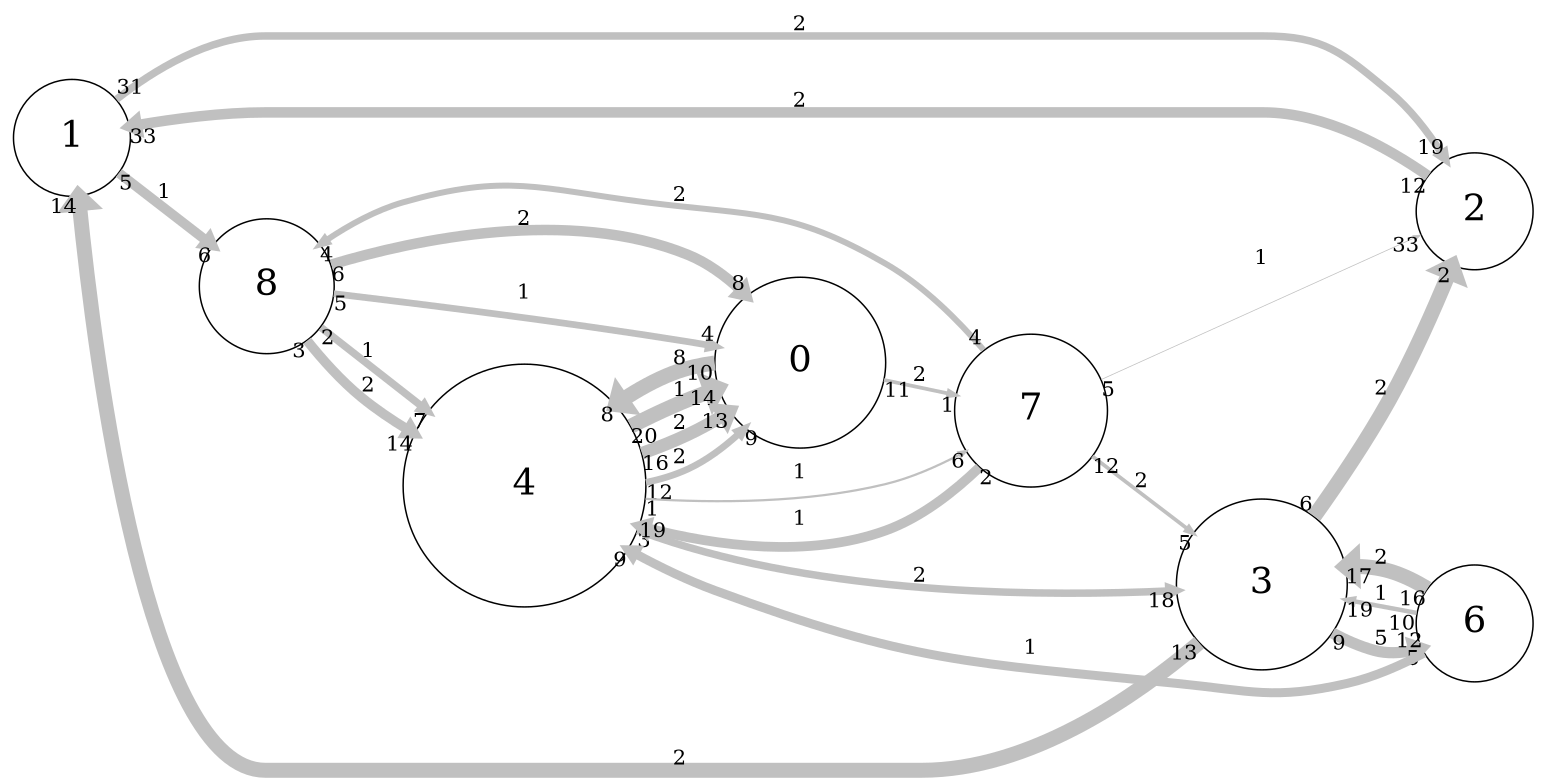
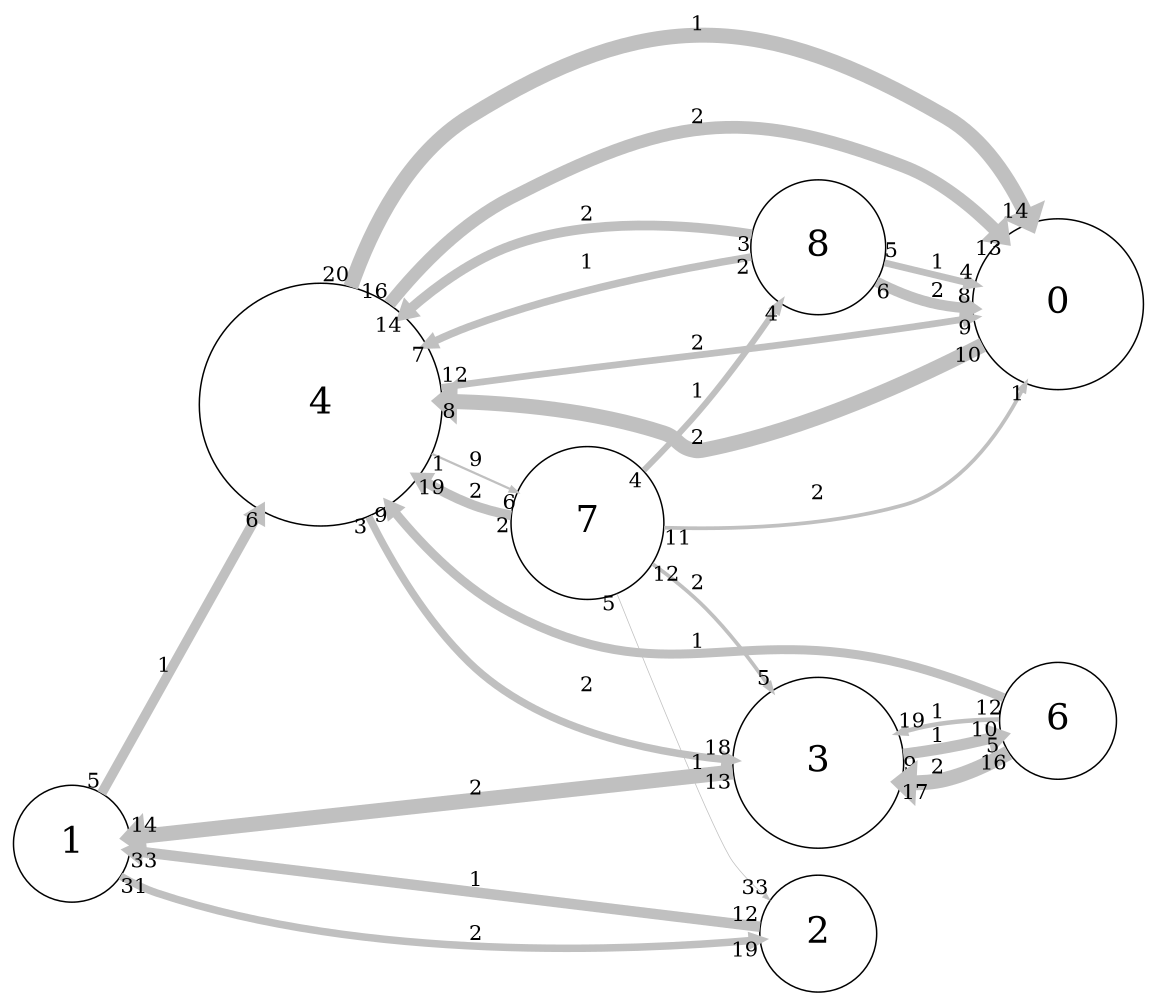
(800, 101) -> (477, 880)
(680, 196) -> (698, 392)
(163, 207) -> (179, 655)
(680, 359) -> (698, 438)
(916, 387) -> (869, 513)
(1390, 399) -> none
(800, 473) -> (477, 461)
(800, 519) -> (477, 492)
(1382, 639) -> (938, 737)
